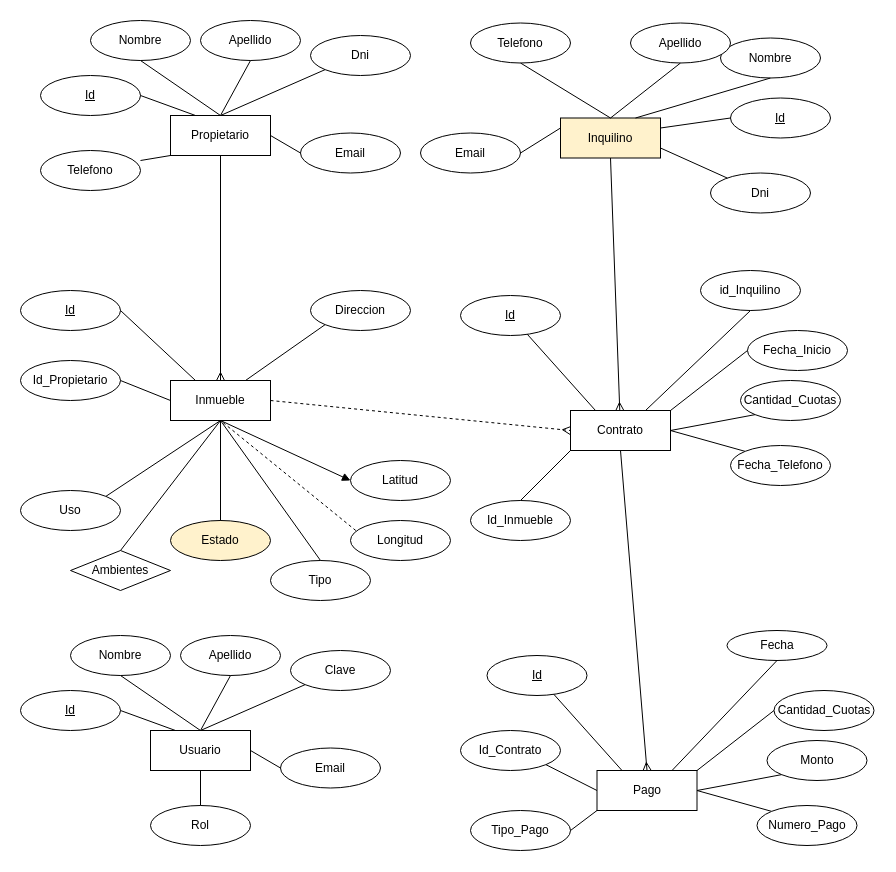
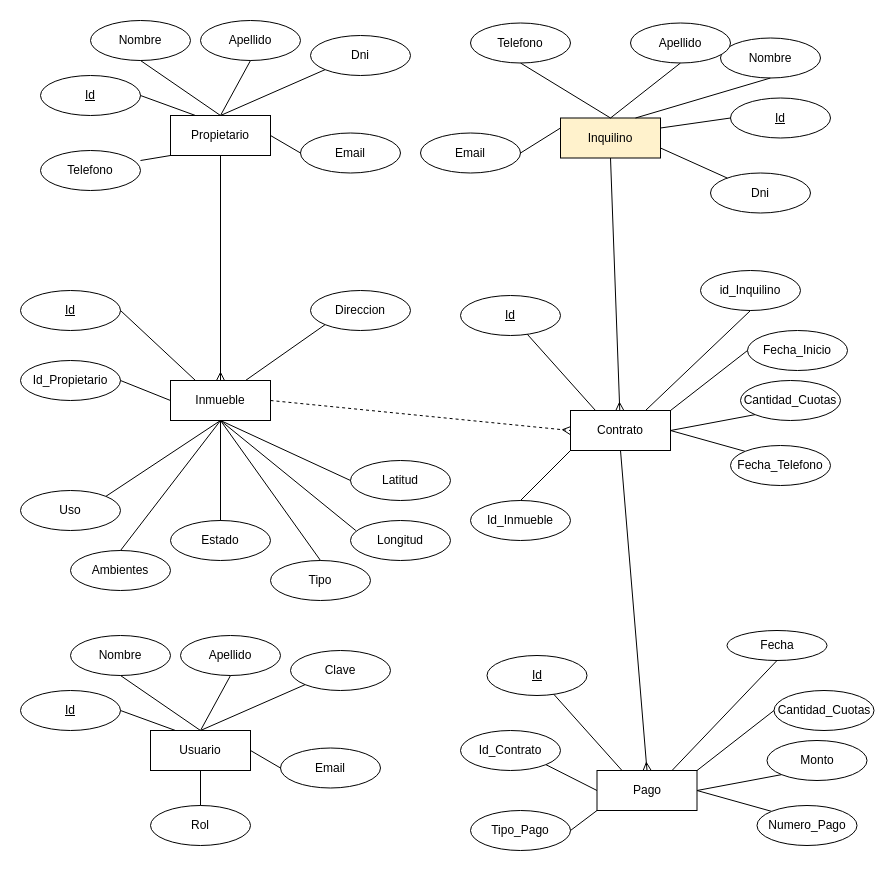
(341, 476) -> (345, 478)
(290, 477) -> (290, 477)
(221, 541) -> (221, 541)
(121, 571) -> (121, 571)
